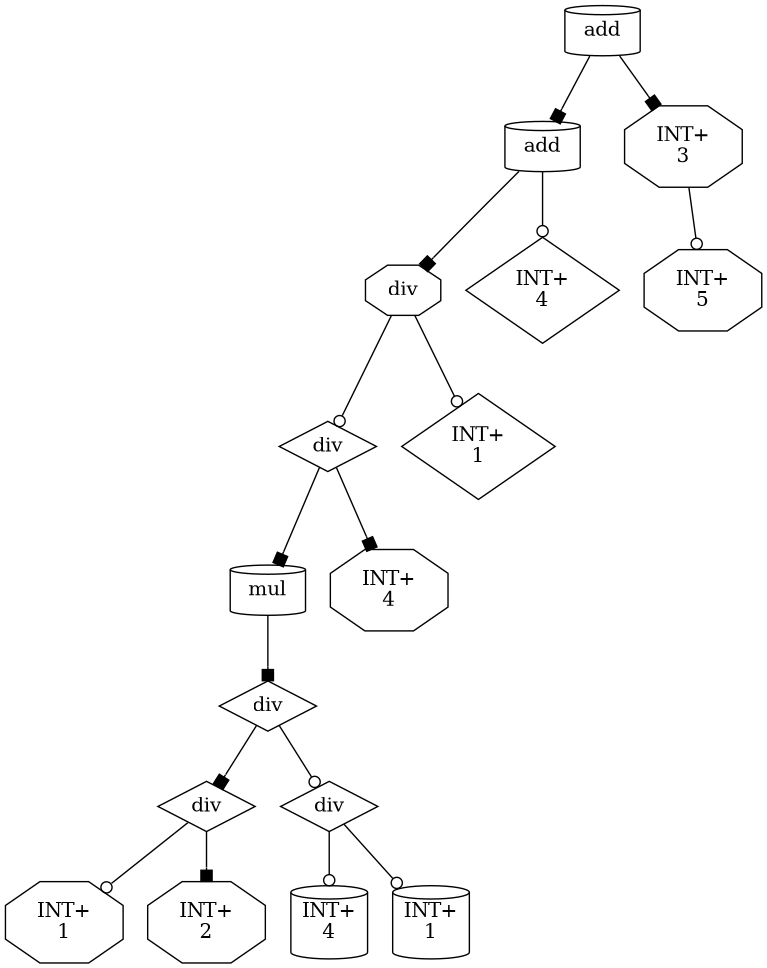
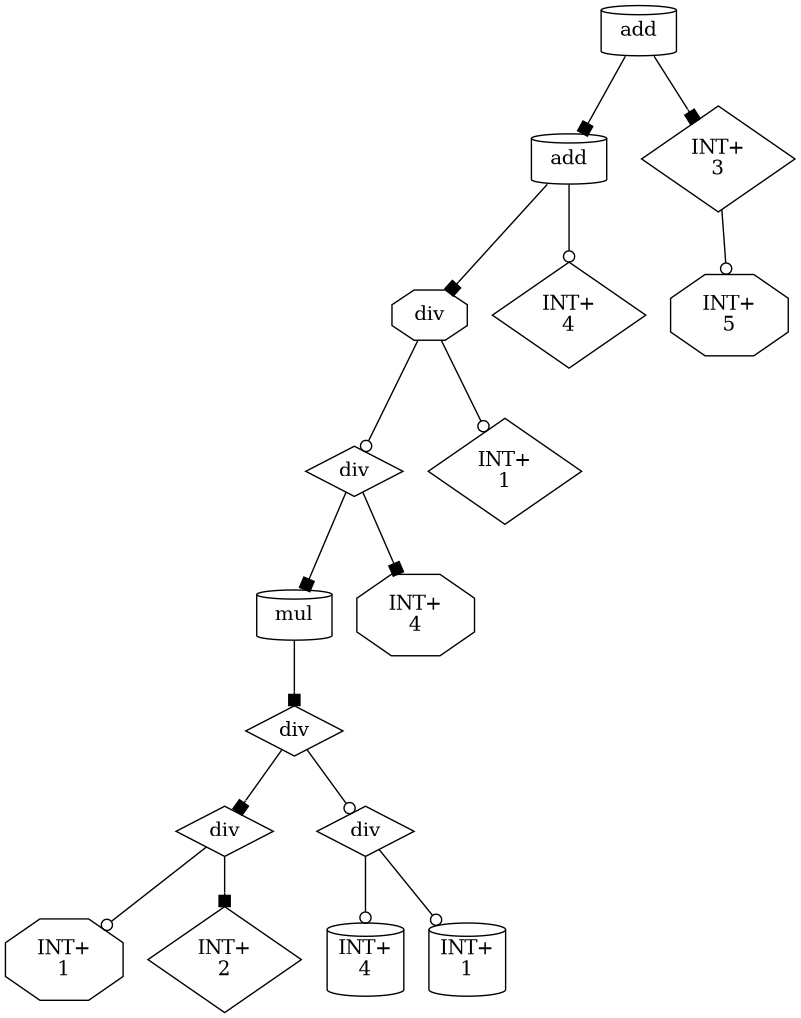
(683, 147) -> (718, 159)
(207, 922) -> (225, 960)
